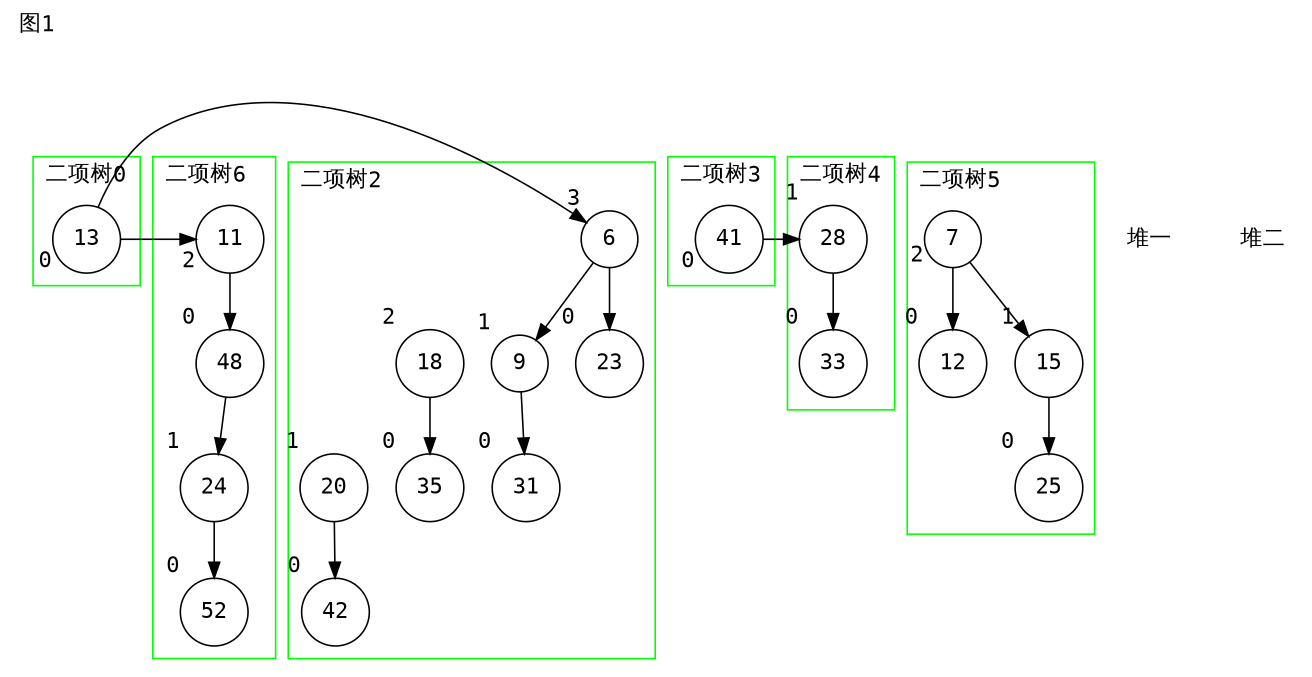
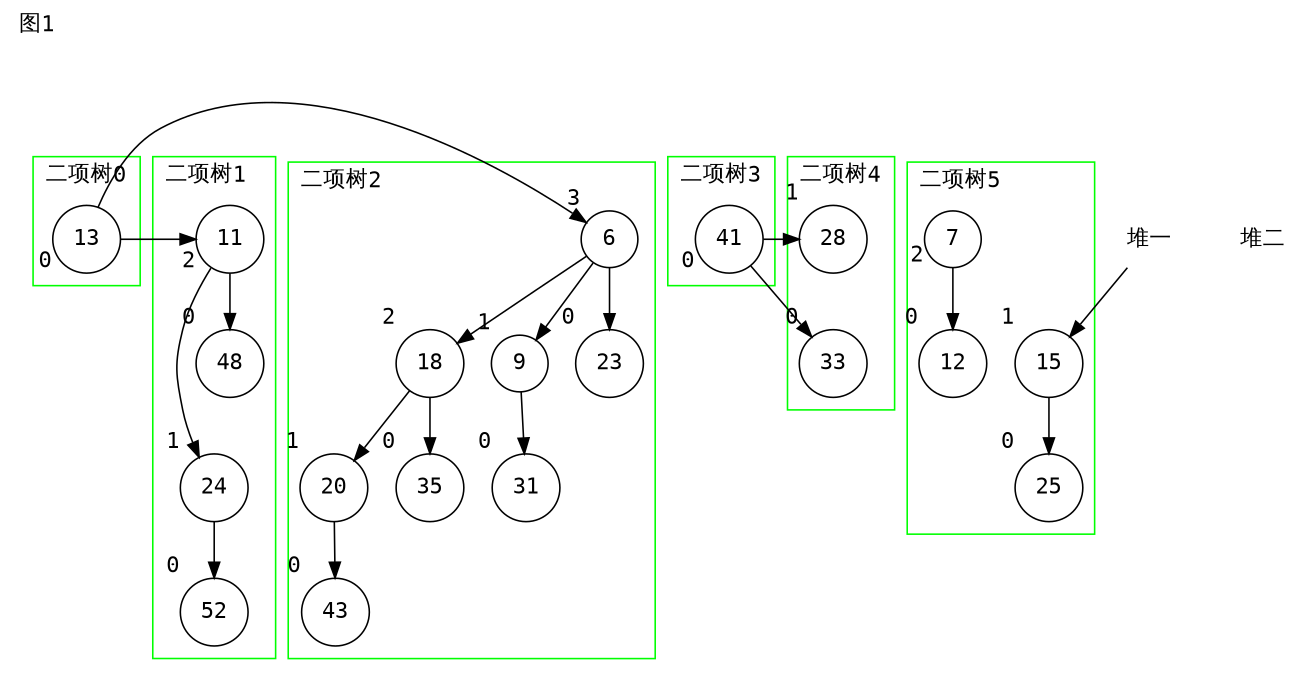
(206, 175) -> (206, 175)
(833, 293) -> (776, 295)
(994, 293) -> (1105, 295)
none -> (528, 295)
(223, 418) -> (178, 353)
none -> (387, 419)
(335, 612) -> (335, 612)
